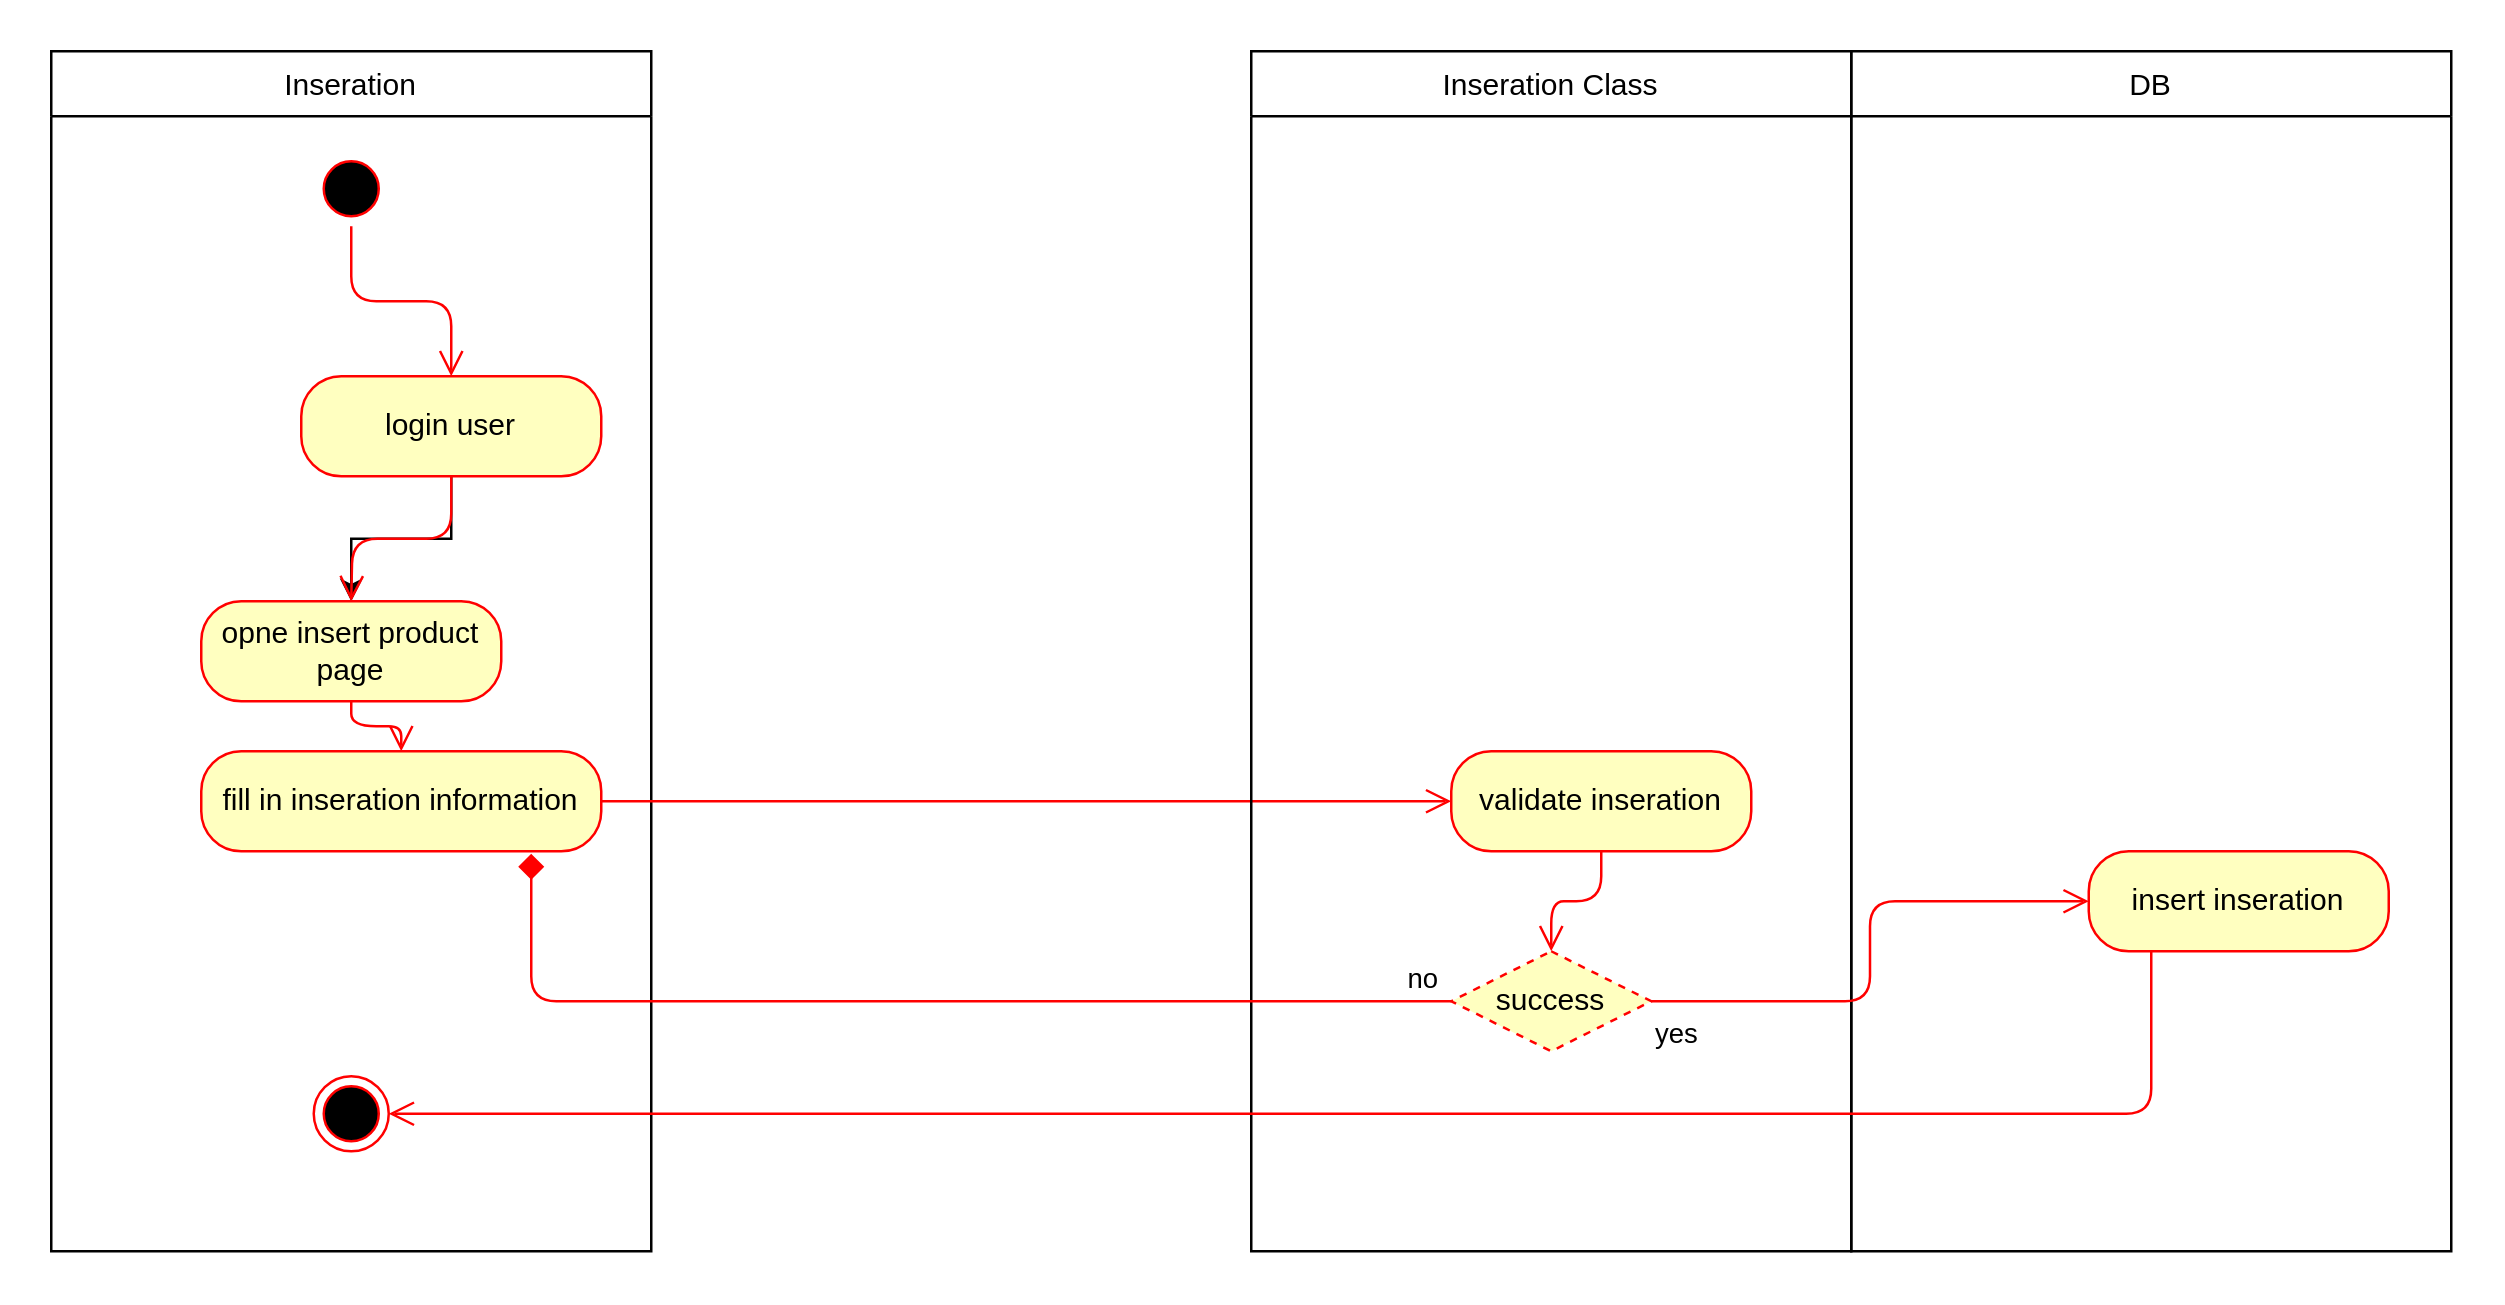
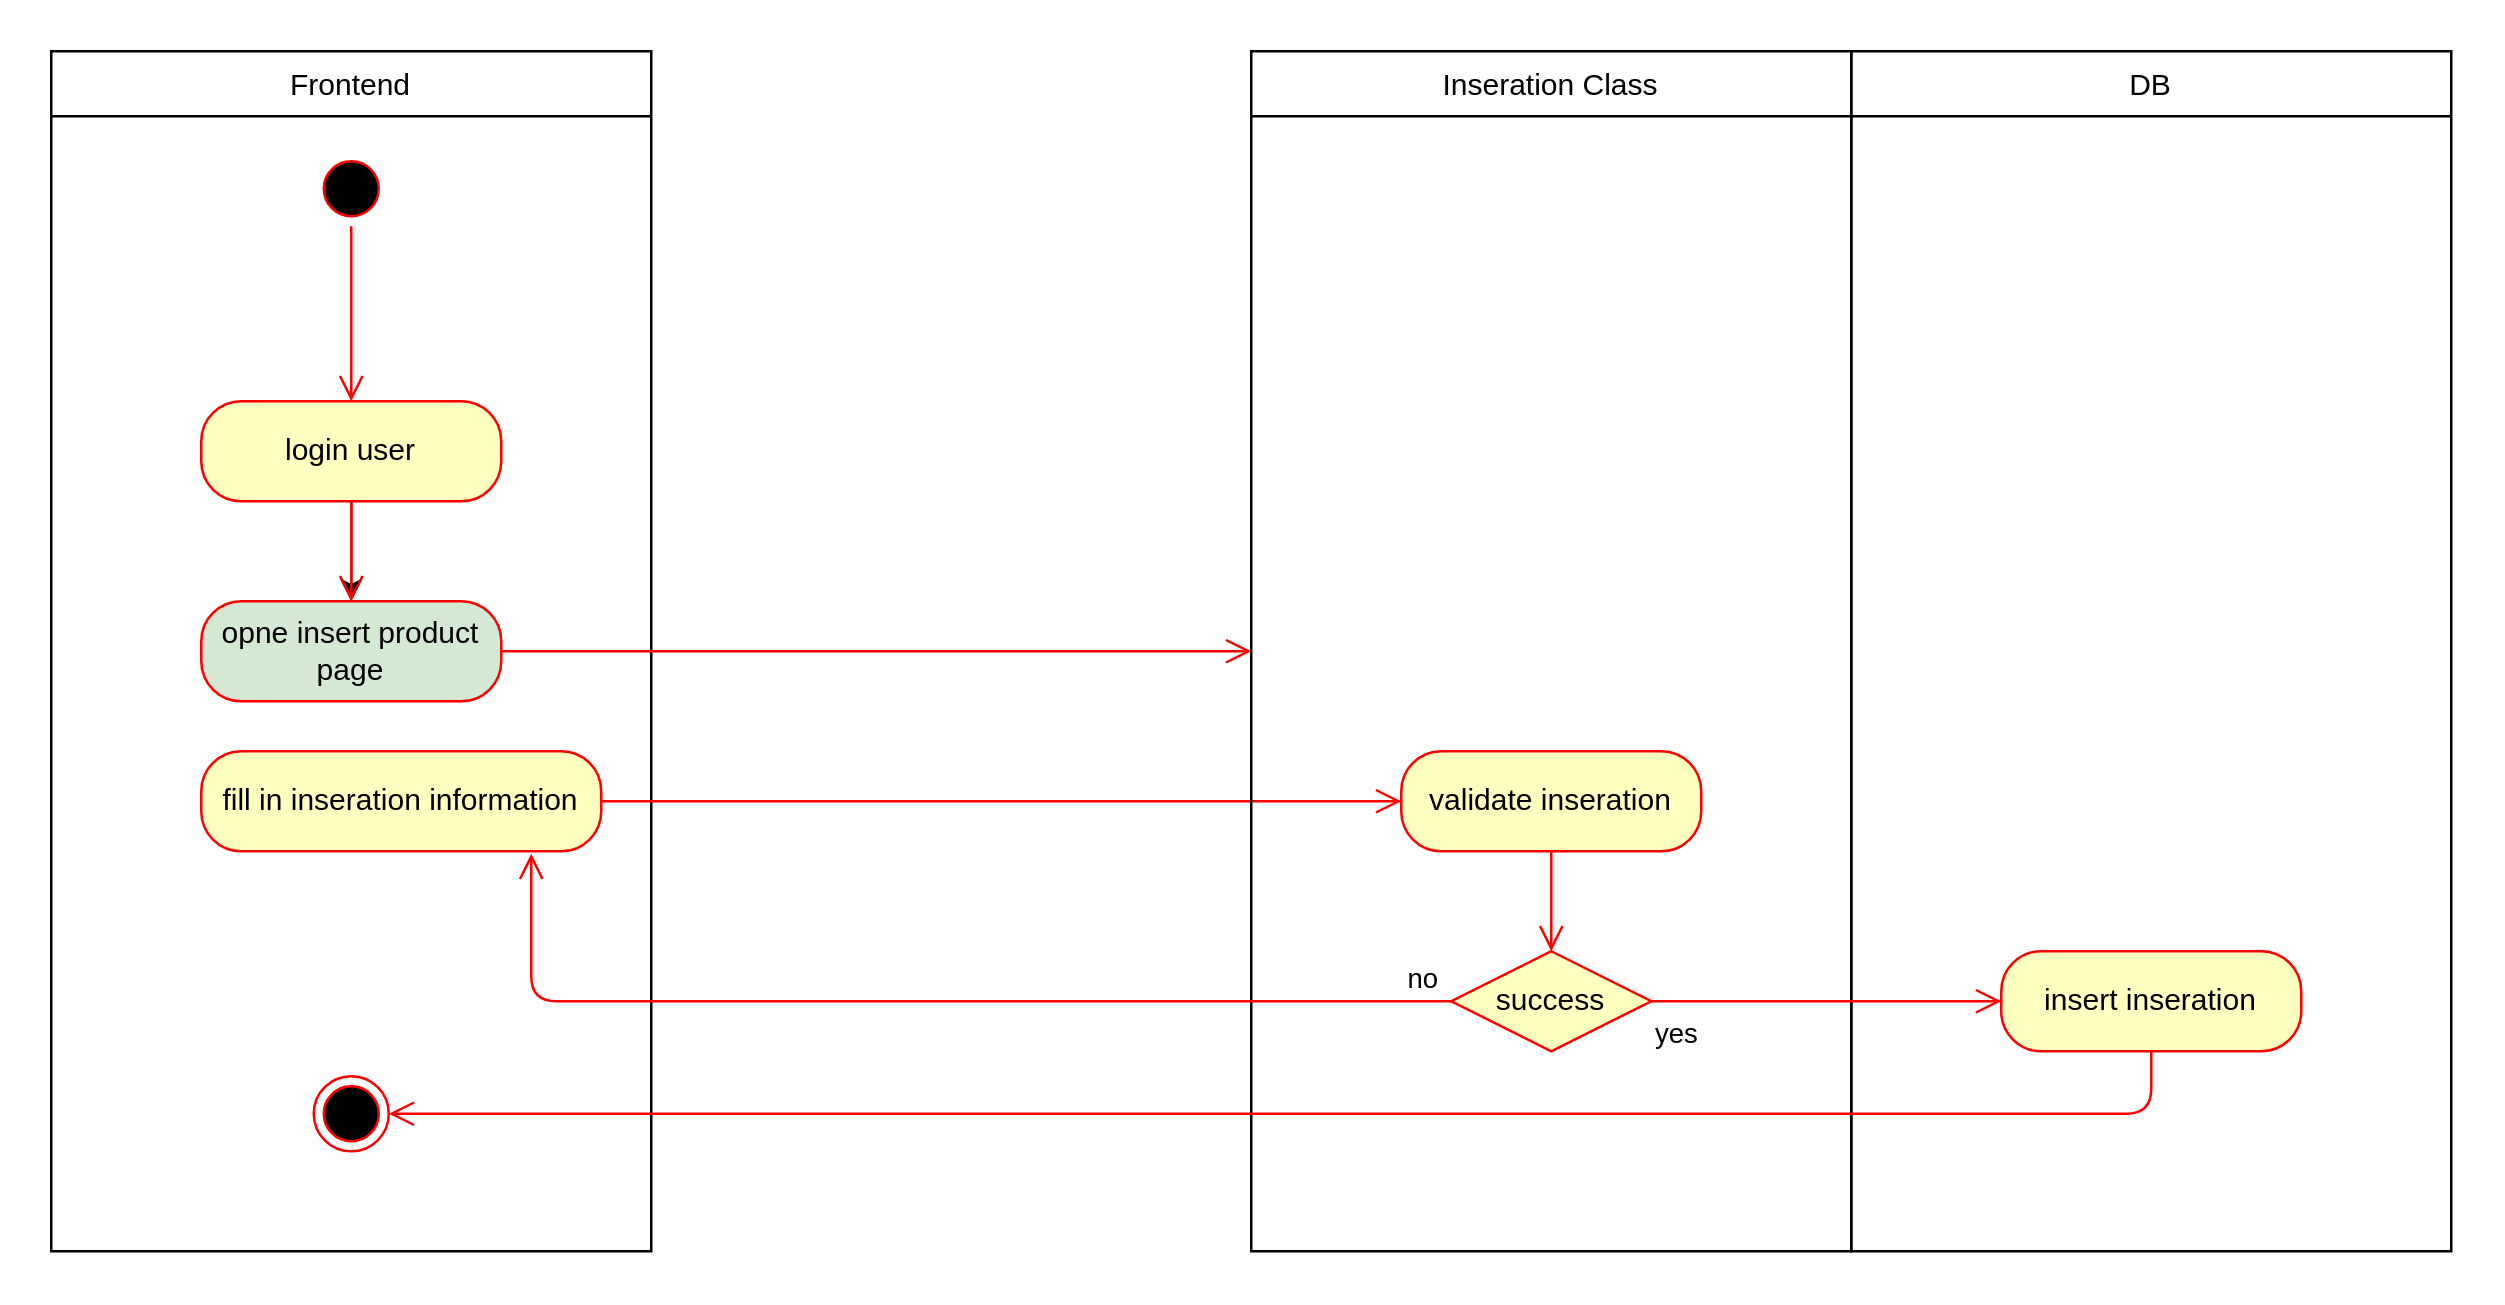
(350, 85) -> (350, 85)
(451, 426) -> (351, 451)
(351, 651) -> (351, 651)
(373, 726) -> (873, 651)
(1601, 801) -> (1551, 801)
(531, 879) -> (531, 869)
(2239, 901) -> (2151, 1001)
(1551, 1001) -> (1551, 1001)
